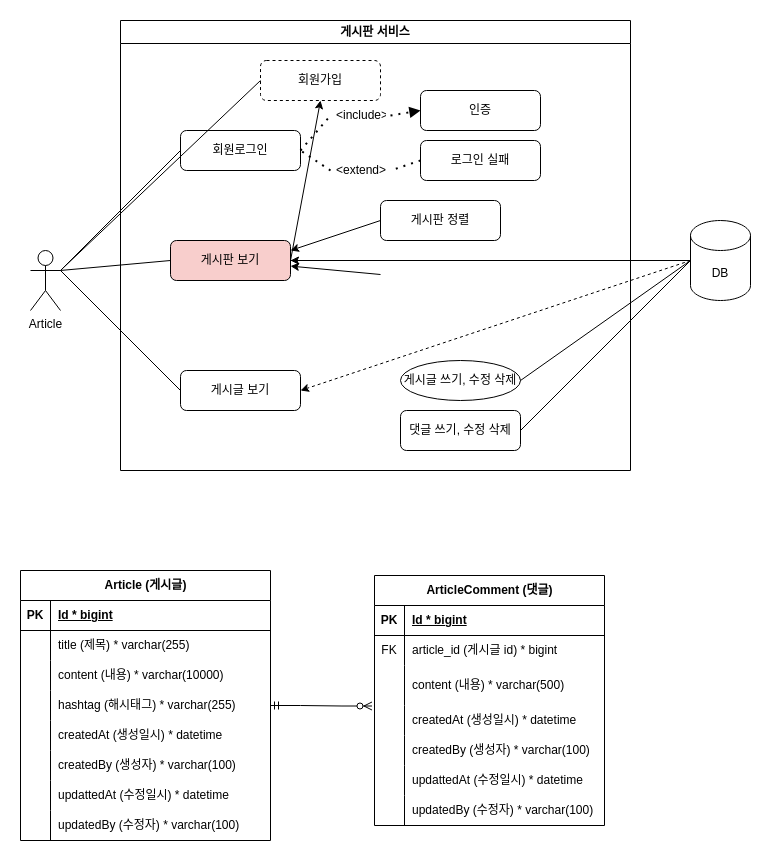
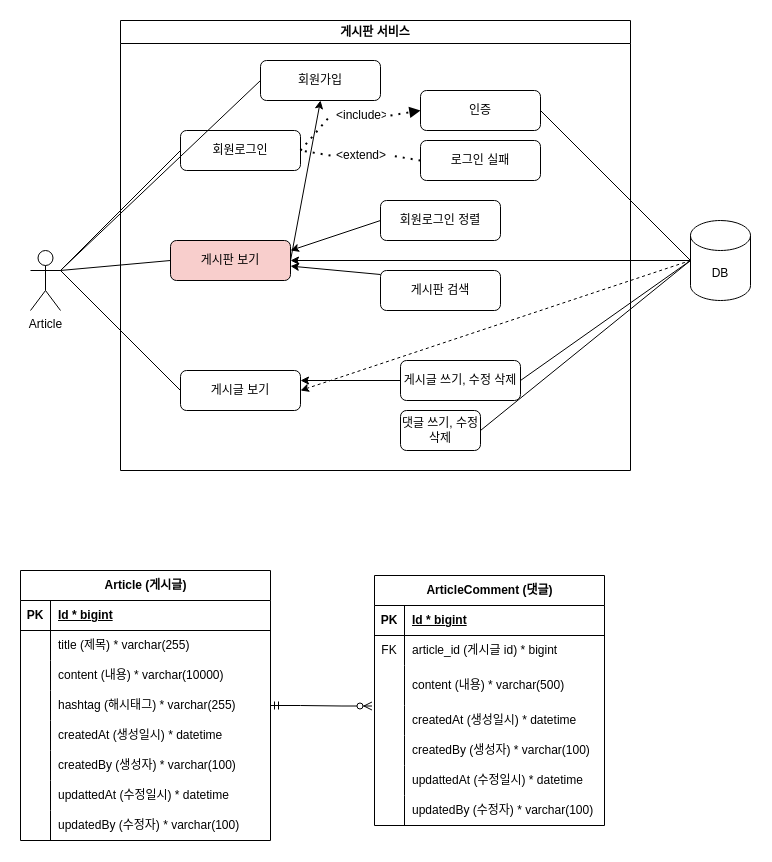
(321, 81) -> (321, 81)
(361, 171) -> (361, 156)
(441, 221) -> (441, 221)
(293, 261) -> (615, 185)
none -> (441, 291)
none -> (367, 381)
(461, 381) -> (461, 381)
(461, 431) -> (441, 431)
